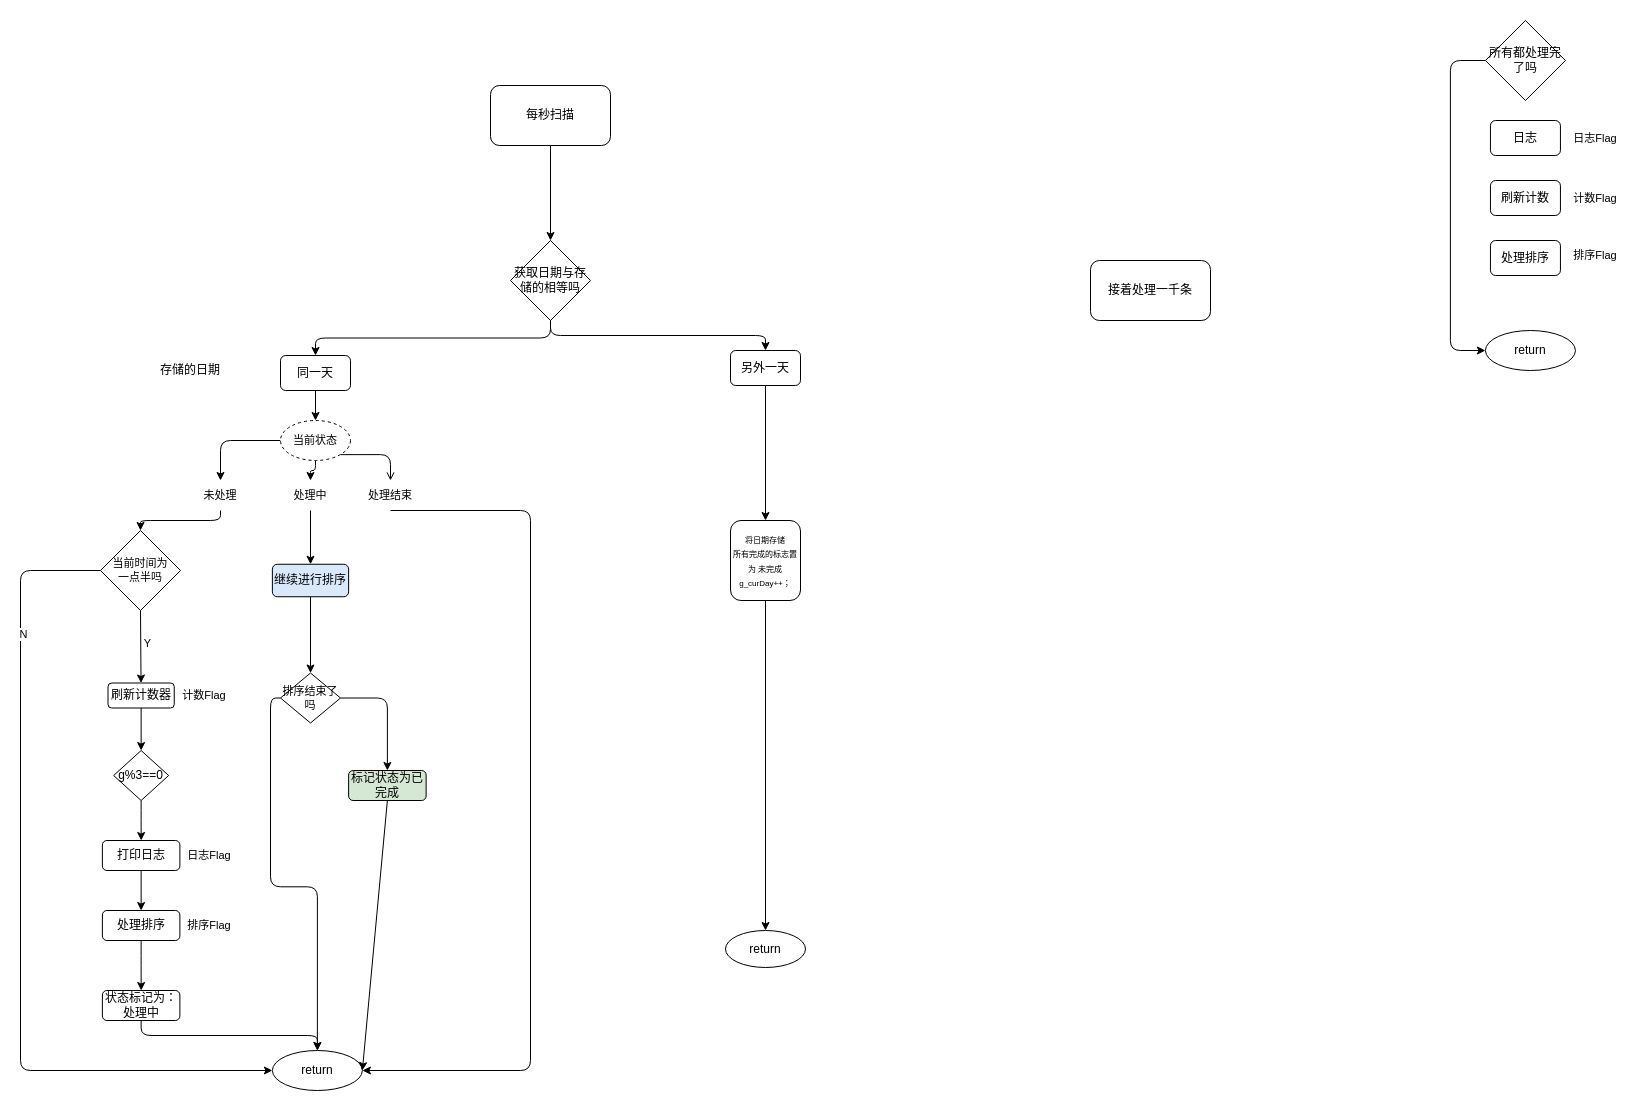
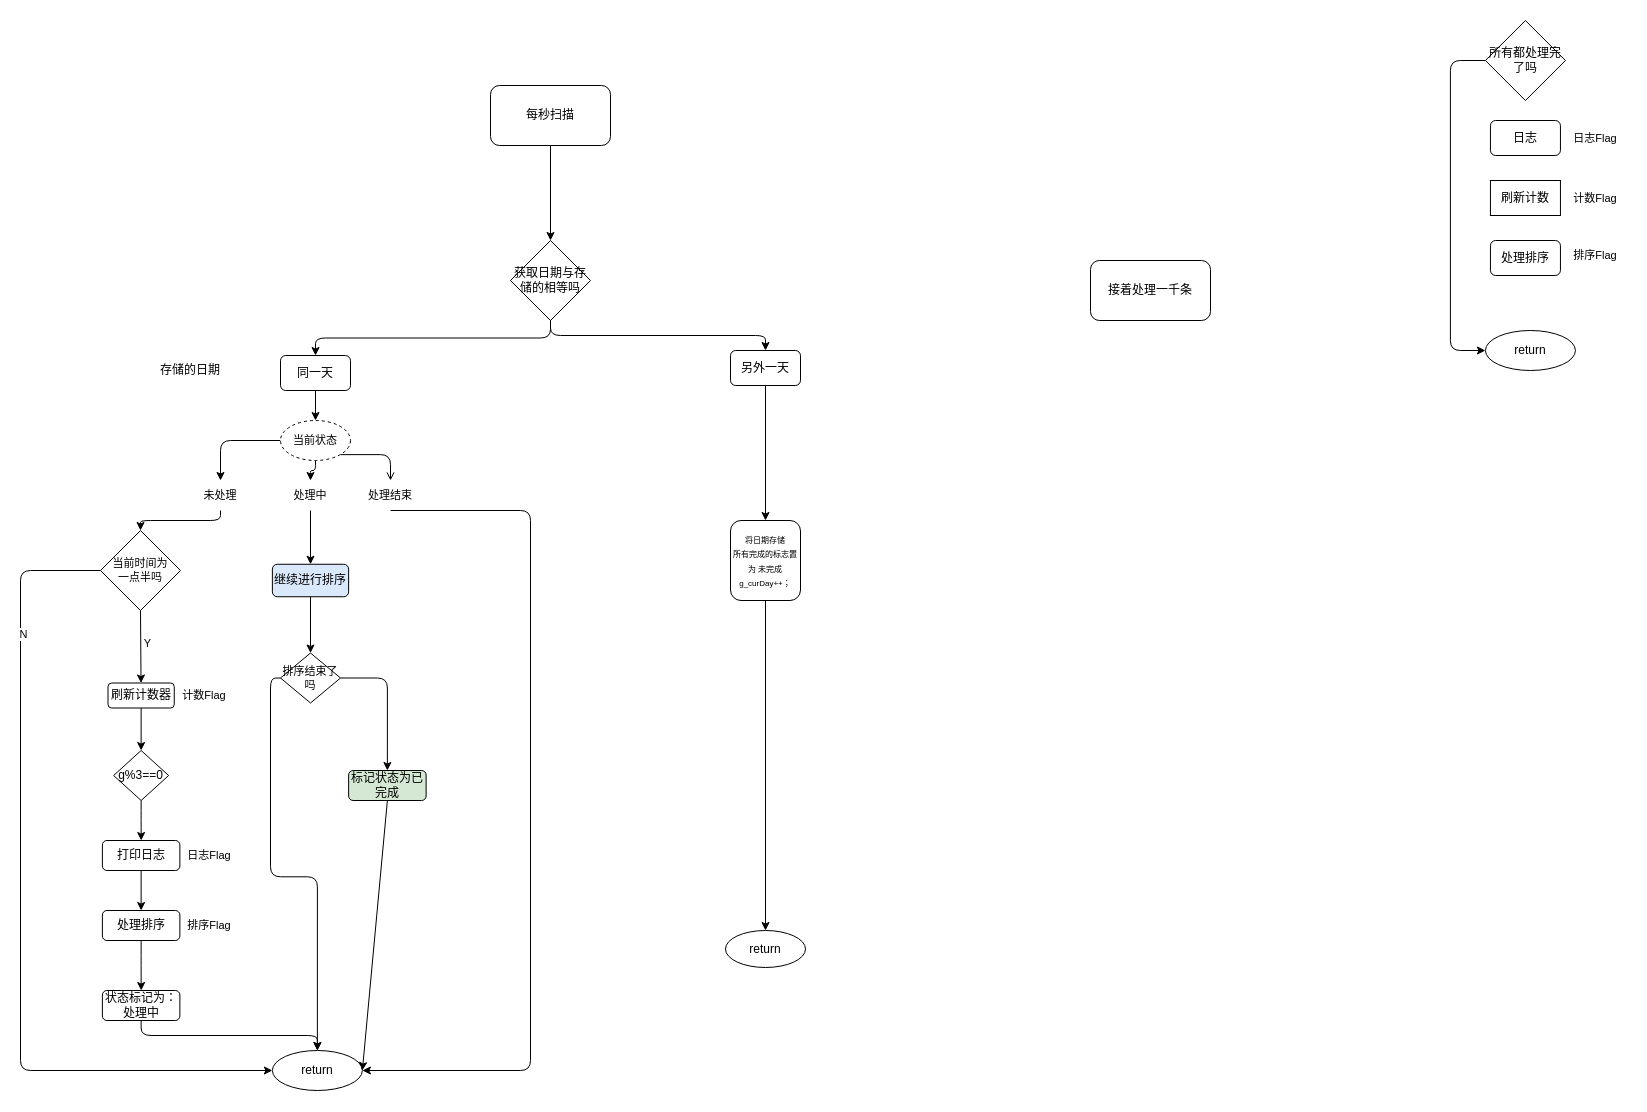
(1525, 198) -> (1525, 198)
(311, 698) -> (311, 678)
